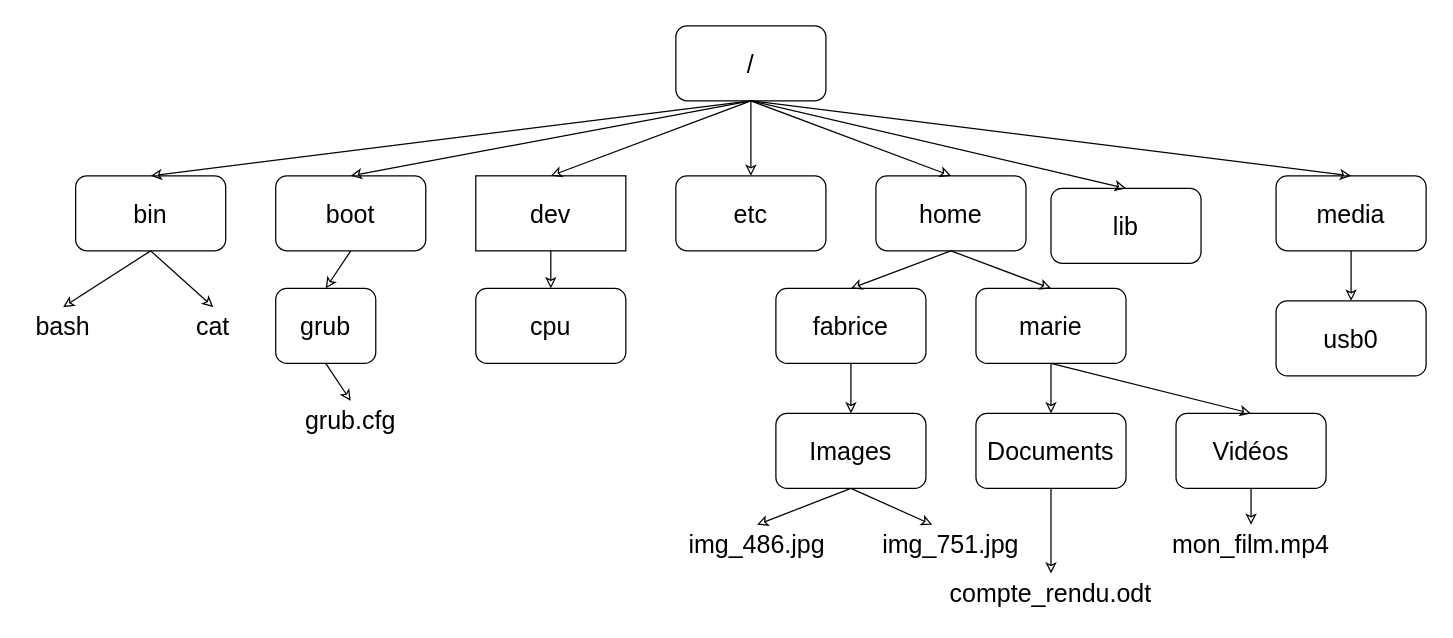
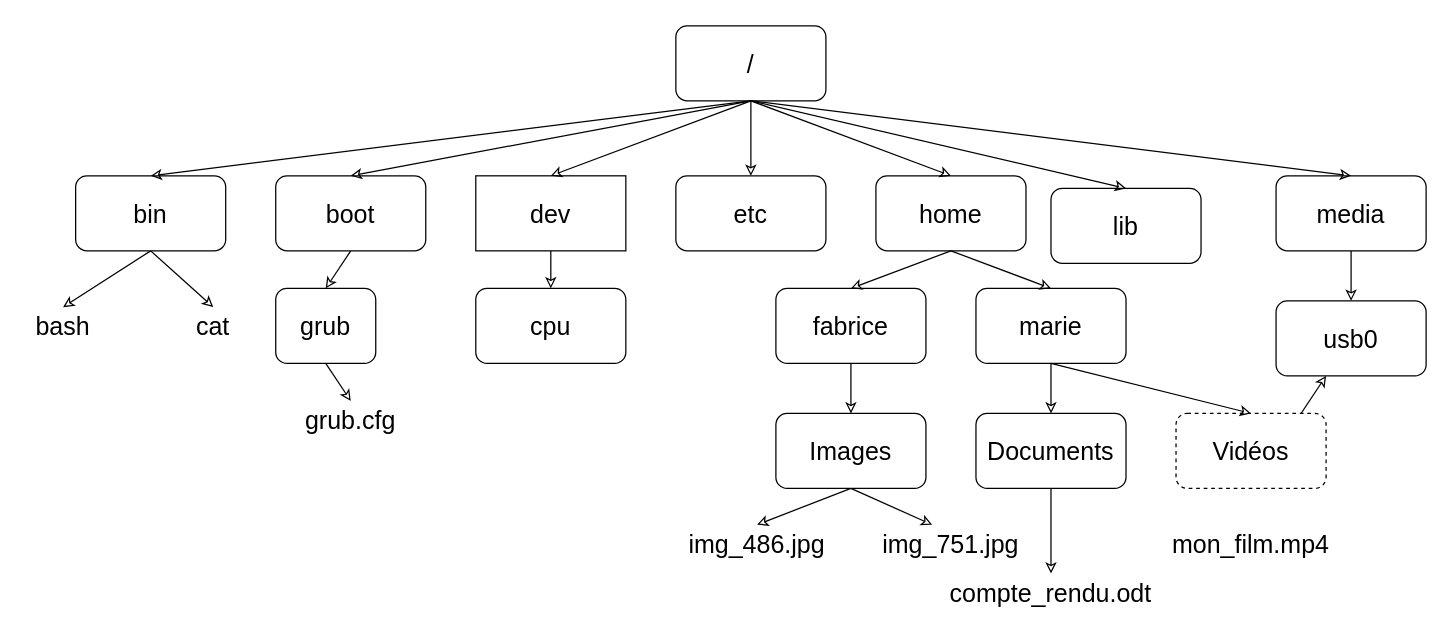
(1251, 451) -> (1251, 451)
(1251, 502) -> (1310, 399)
